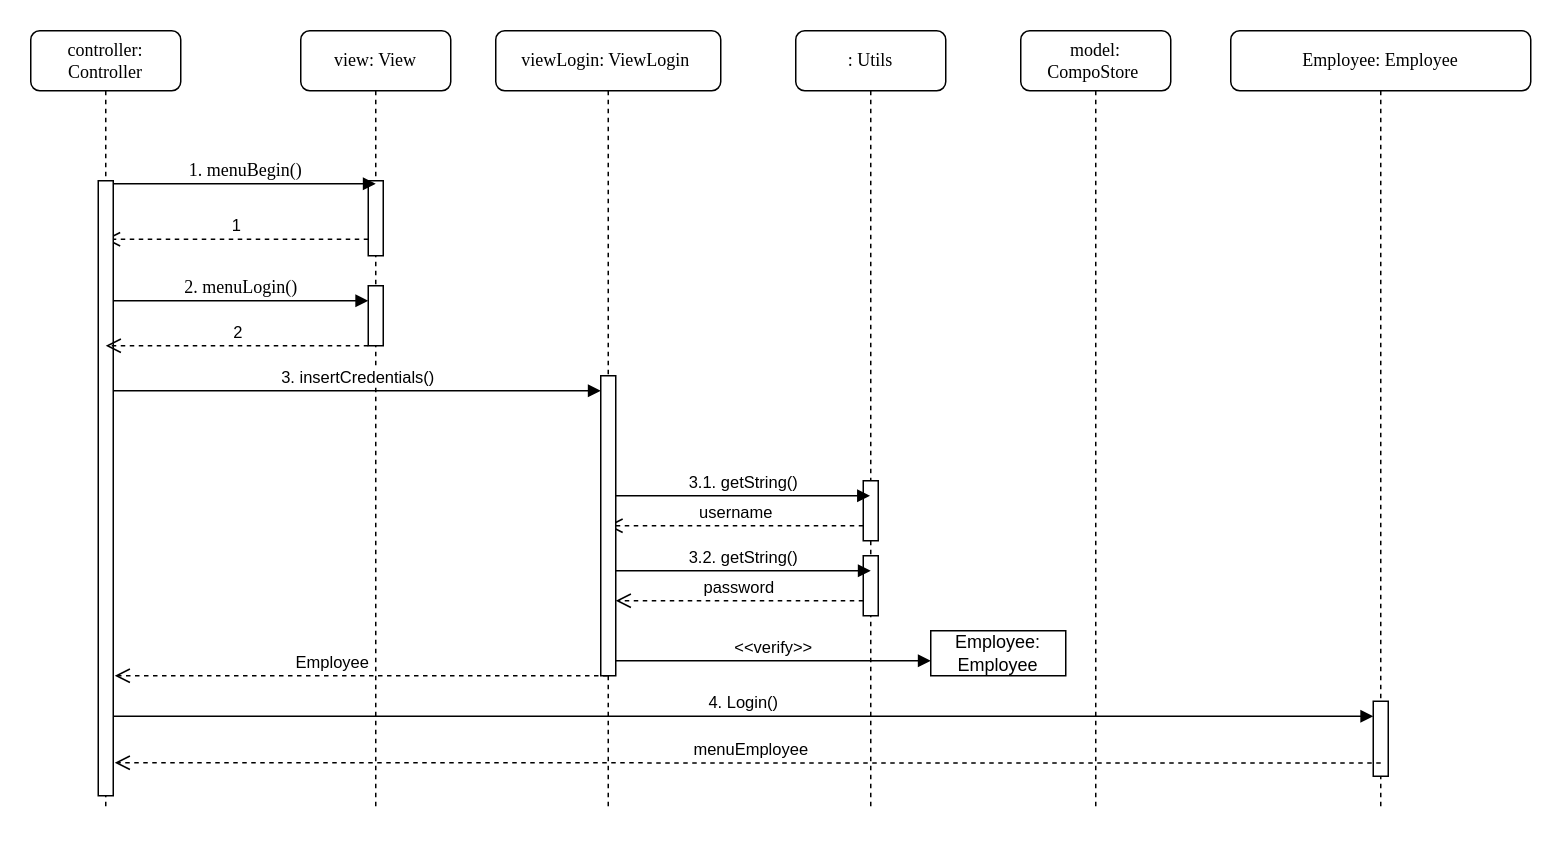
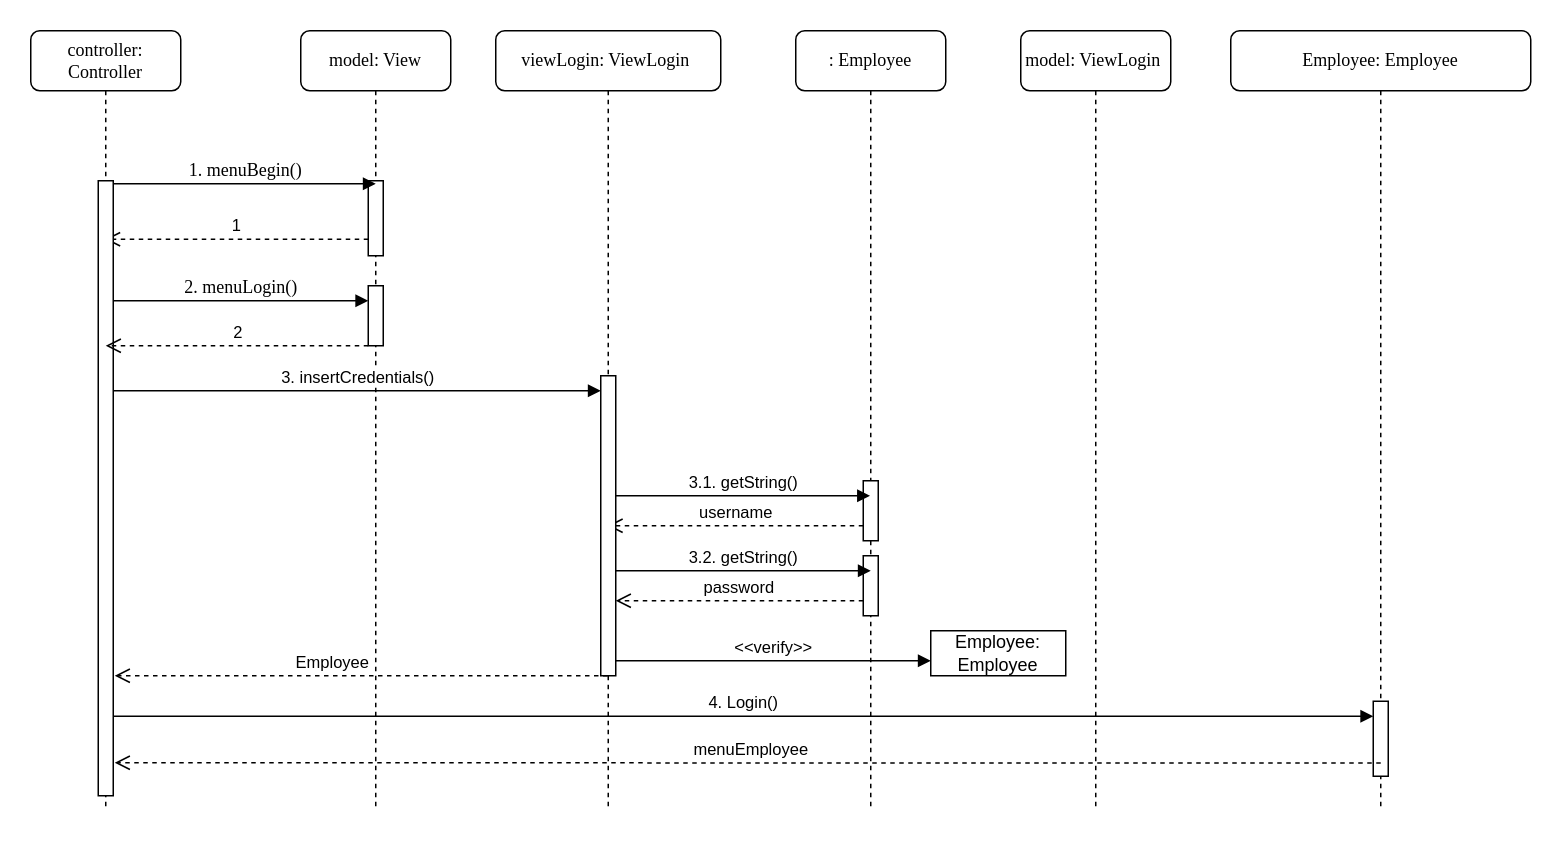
(376, 61) -> (376, 61)
(871, 61) -> (871, 61)
(1096, 61) -> (1096, 61)
